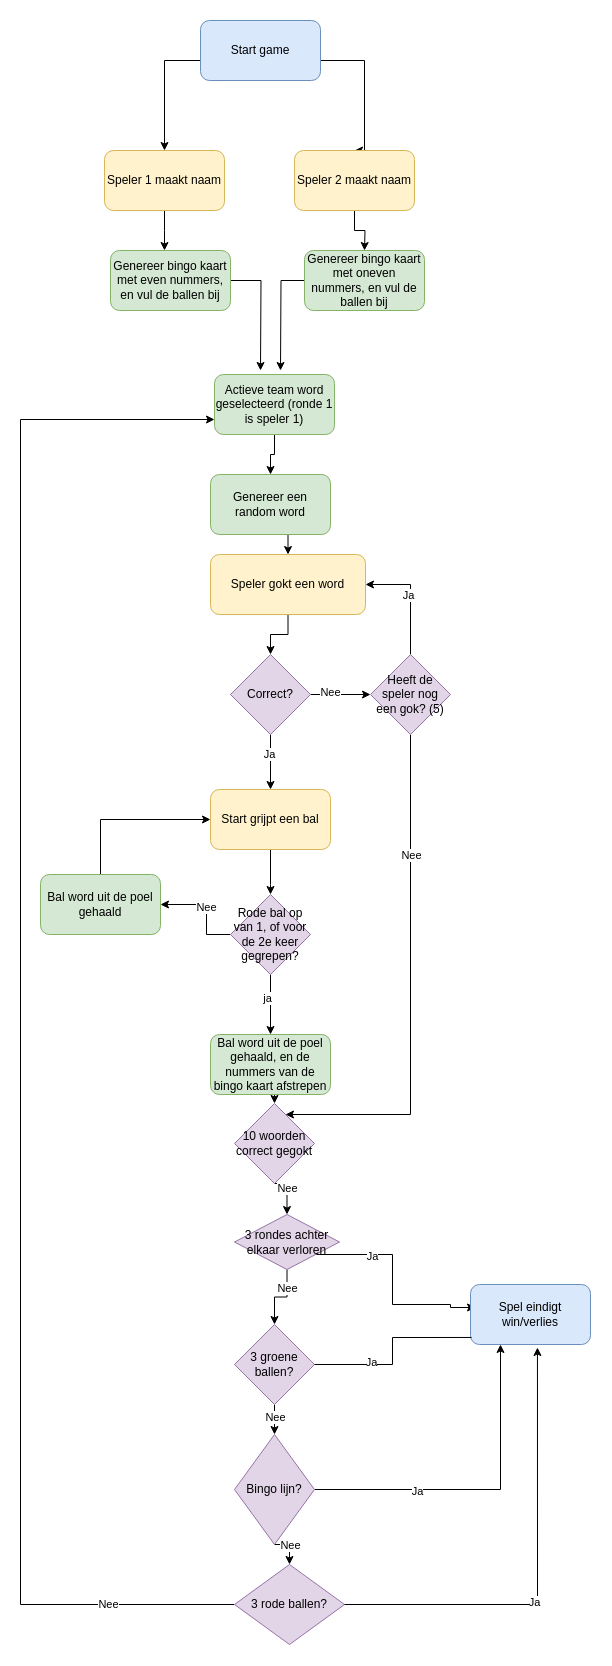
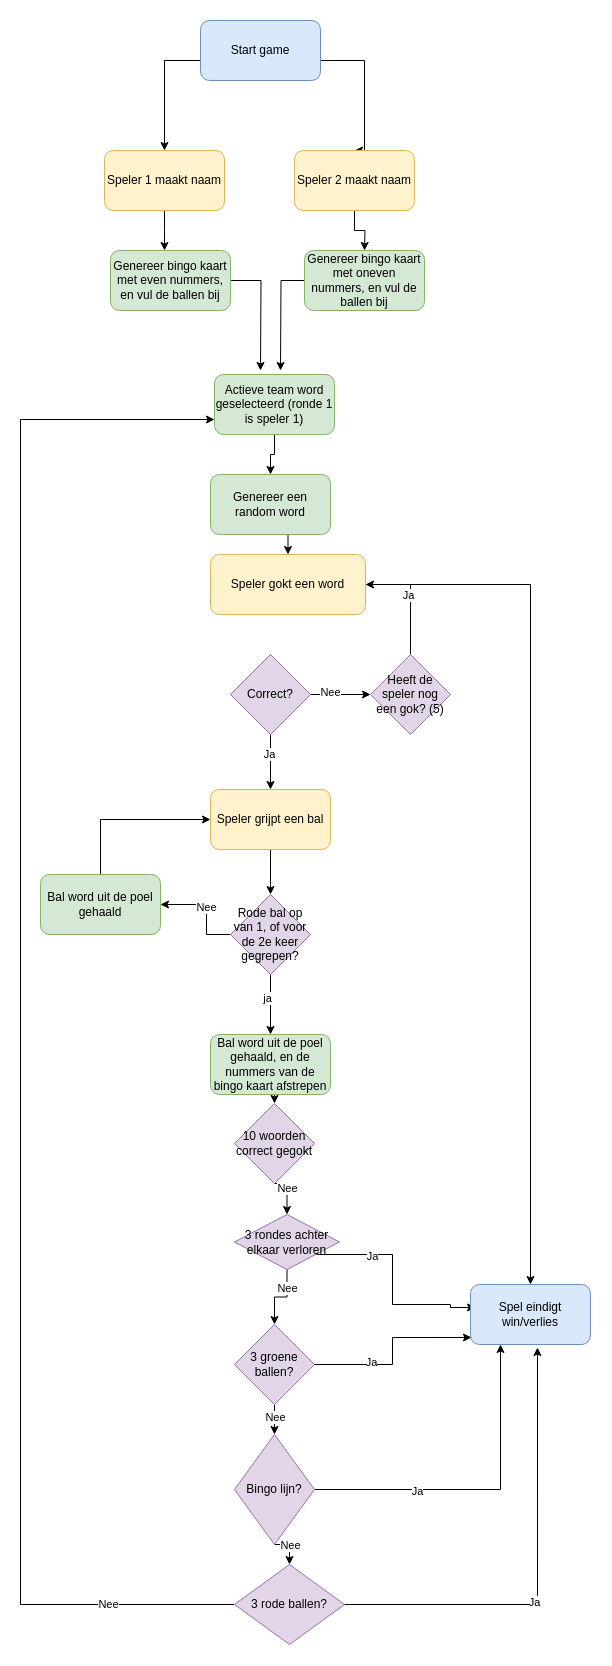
(283, 635) -> (531, 872)
(271, 820) -> (271, 820)
(411, 984) -> none
(466, 1337) -> (463, 1337)
